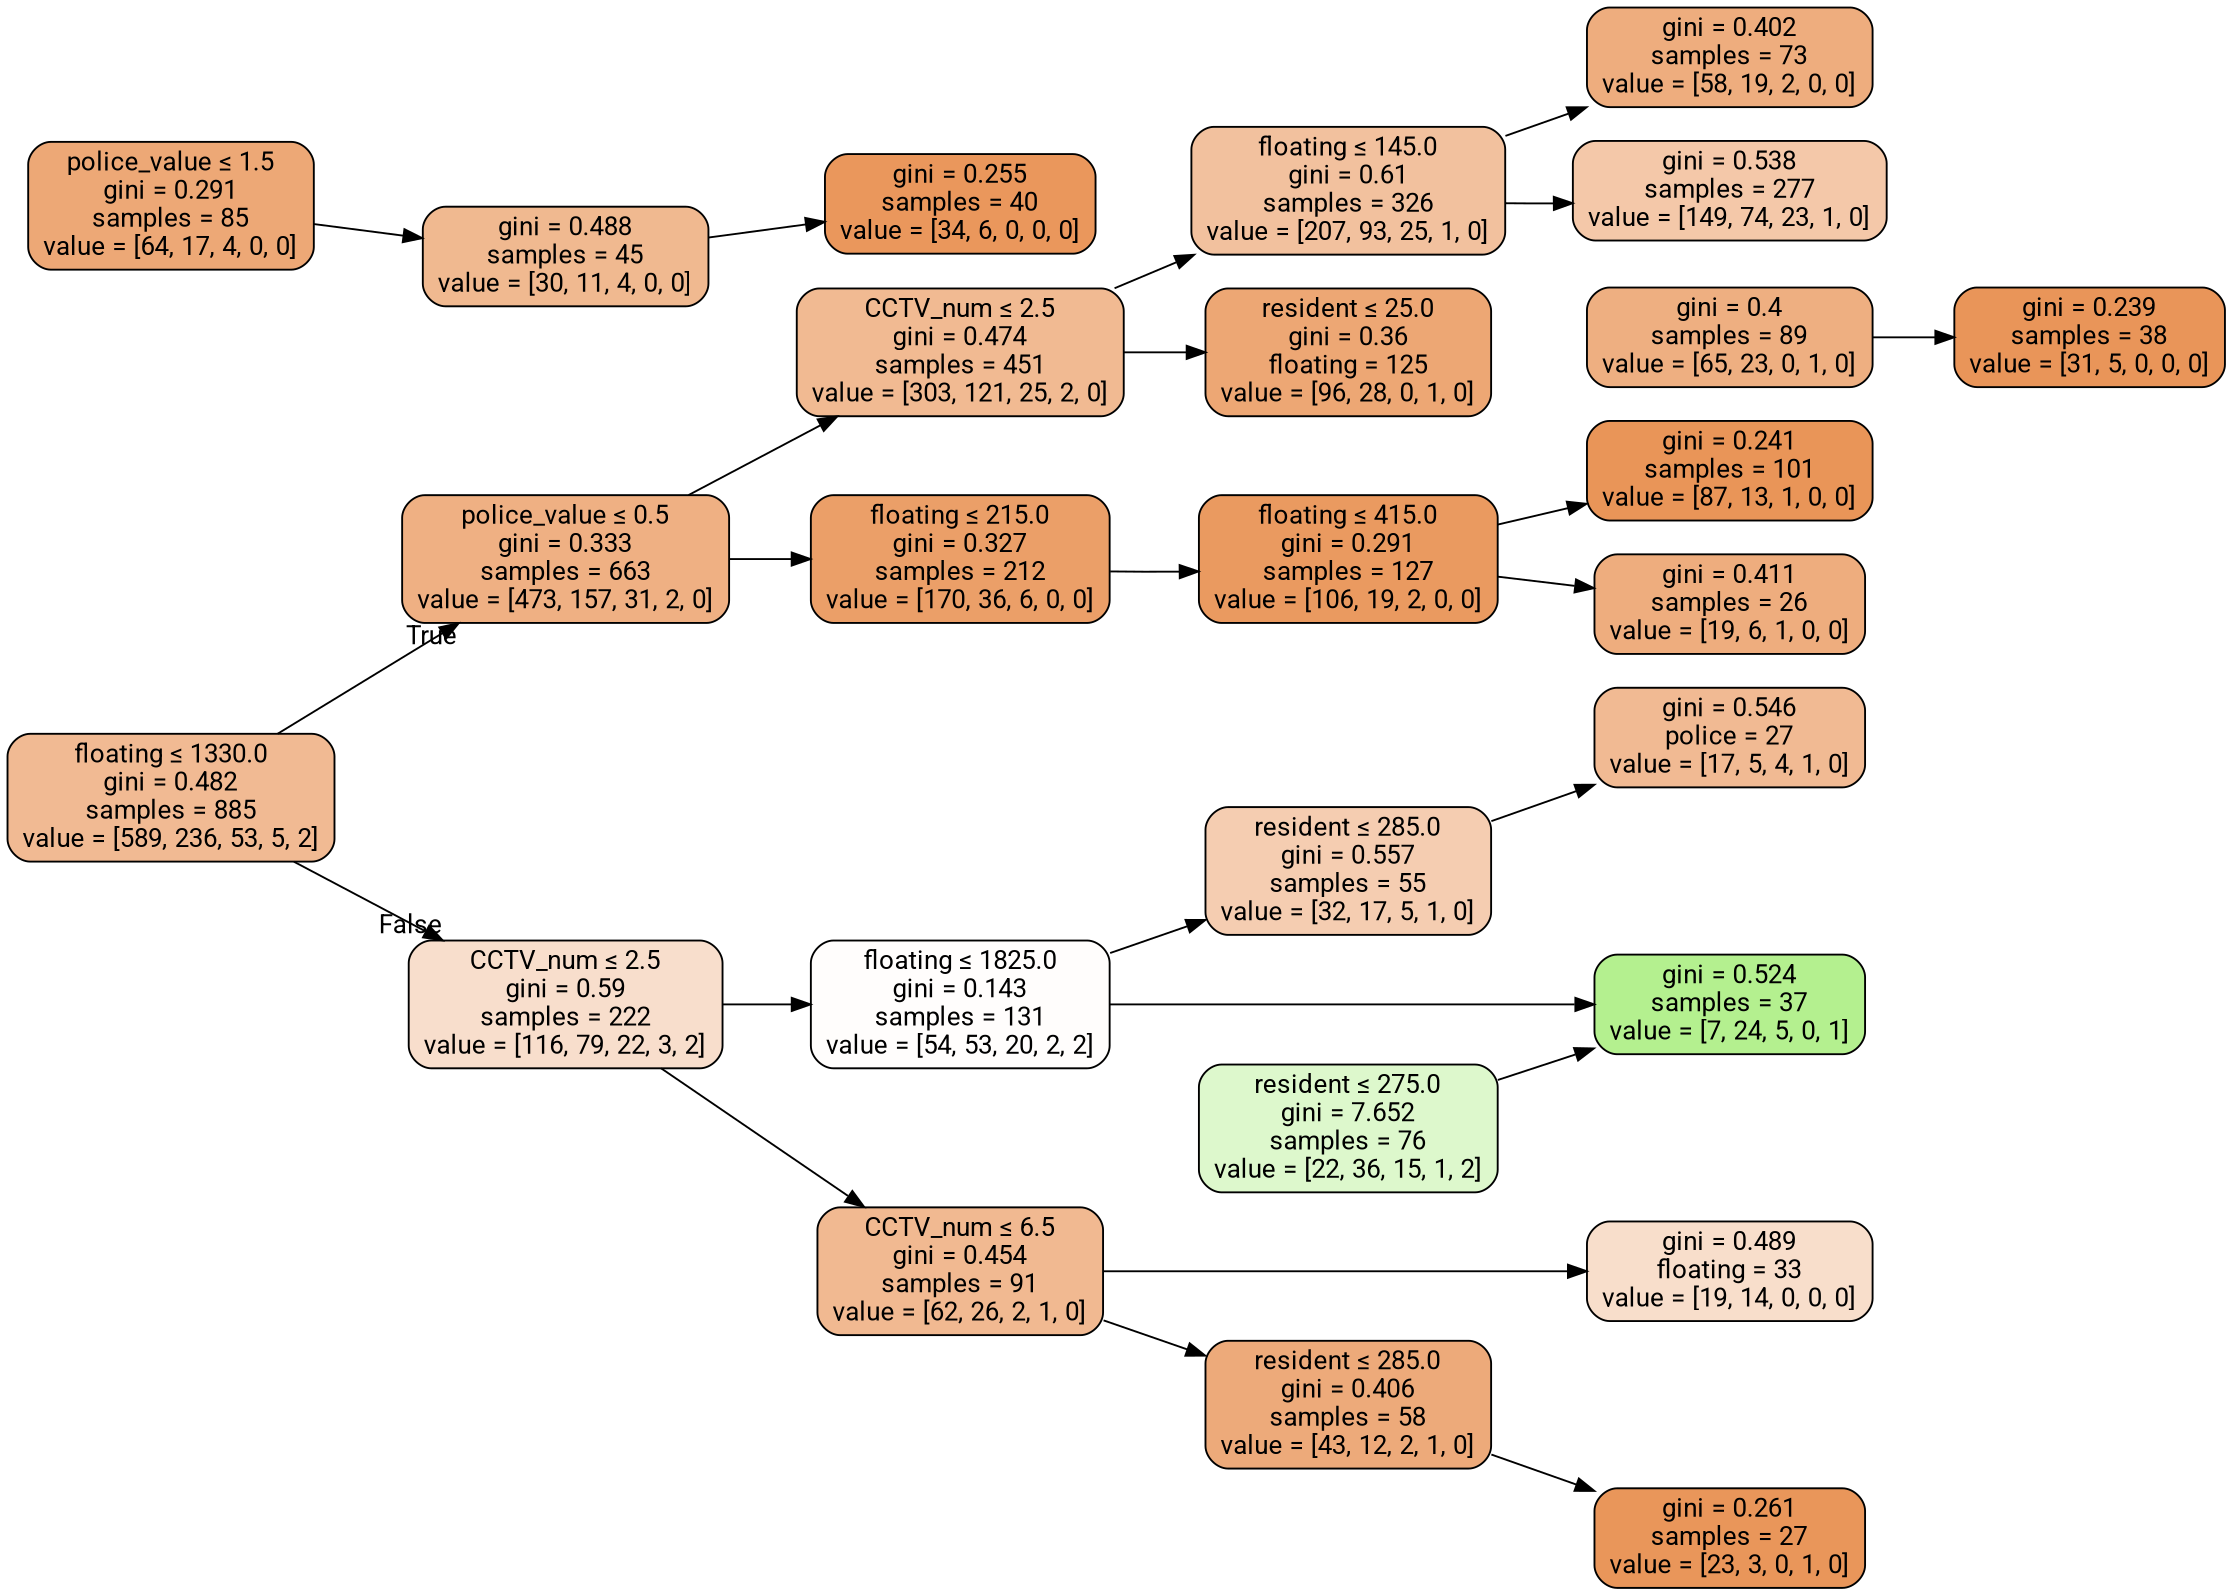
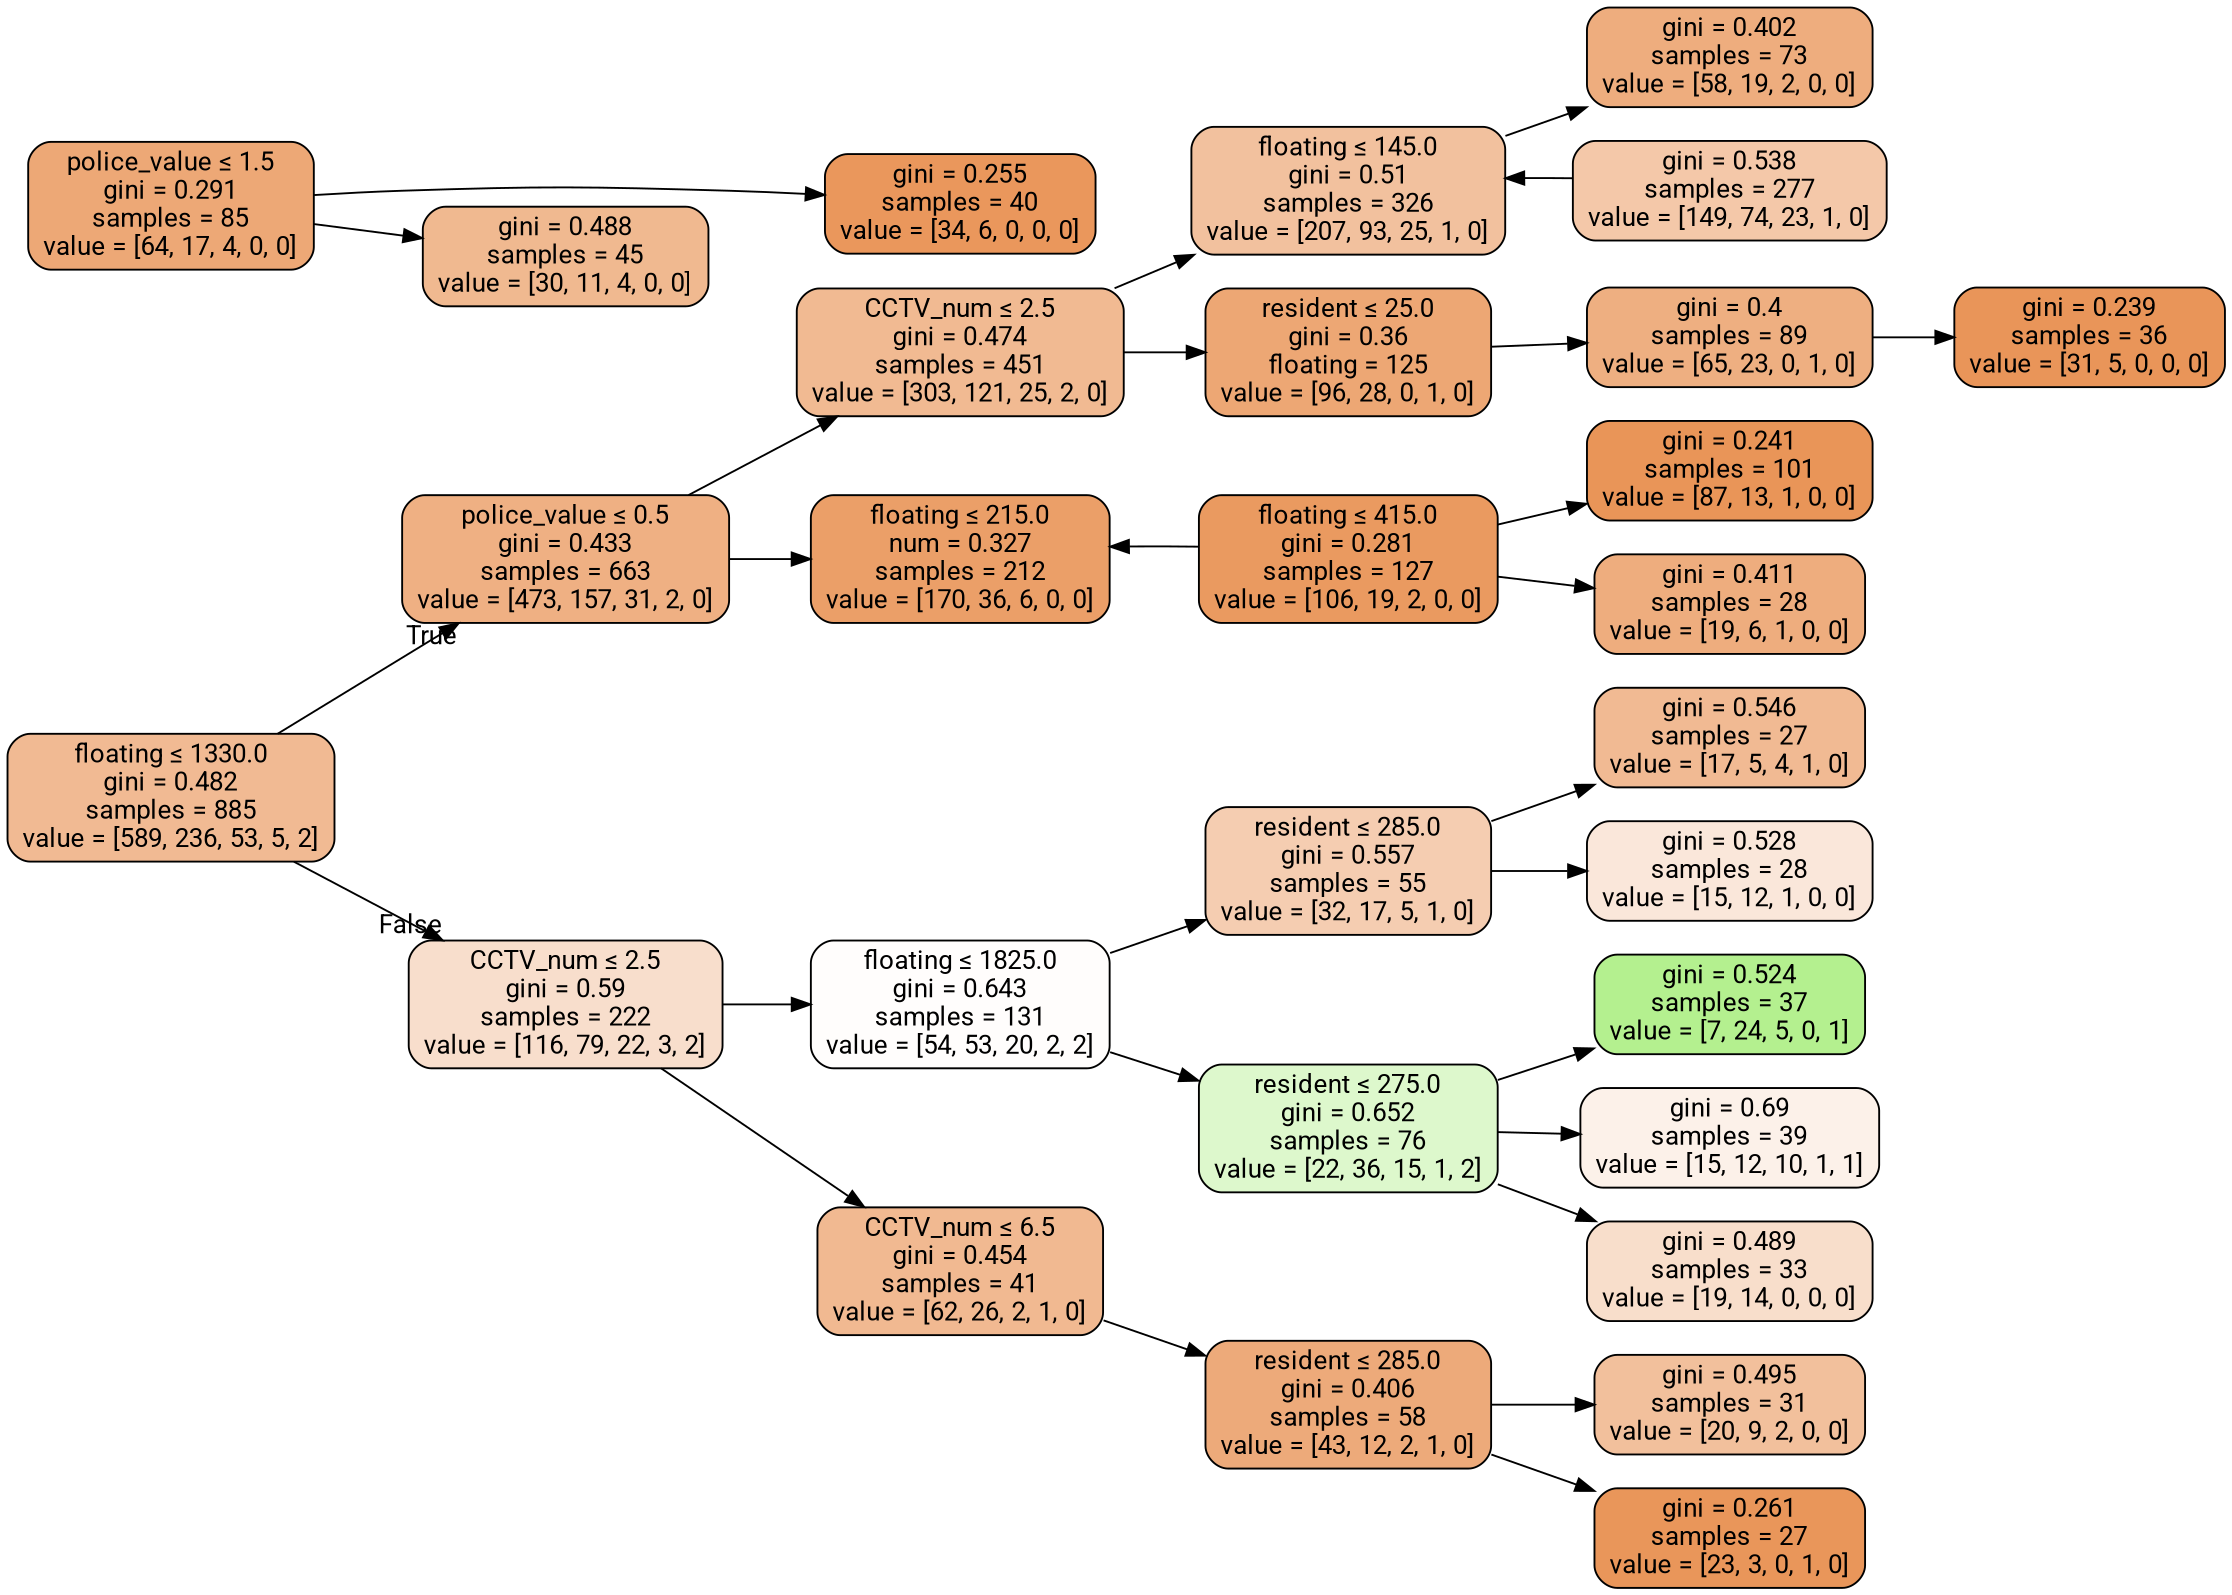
(1348, 176) -> (1348, 176)
(1530, 203) -> (1548, 178)
(757, 231) -> (560, 187)
(2090, 336) -> (2090, 336)
none -> (1530, 345)
(566, 544) -> (566, 544)
(960, 544) -> (960, 544)
(1348, 544) -> (1348, 544)
(1145, 572) -> (1164, 546)
(1730, 603) -> (1730, 603)
(1730, 737) -> (1730, 737)
none -> (1730, 871)
(960, 989) -> (960, 989)
(1342, 1004) -> (1145, 1063)
(1348, 1113) -> (1348, 1113)
none -> (1730, 1138)
(1730, 1270) -> (1730, 1270)
(1336, 1271) -> (1538, 1199)
(960, 1284) -> (960, 1284)
none -> (1730, 1405)
